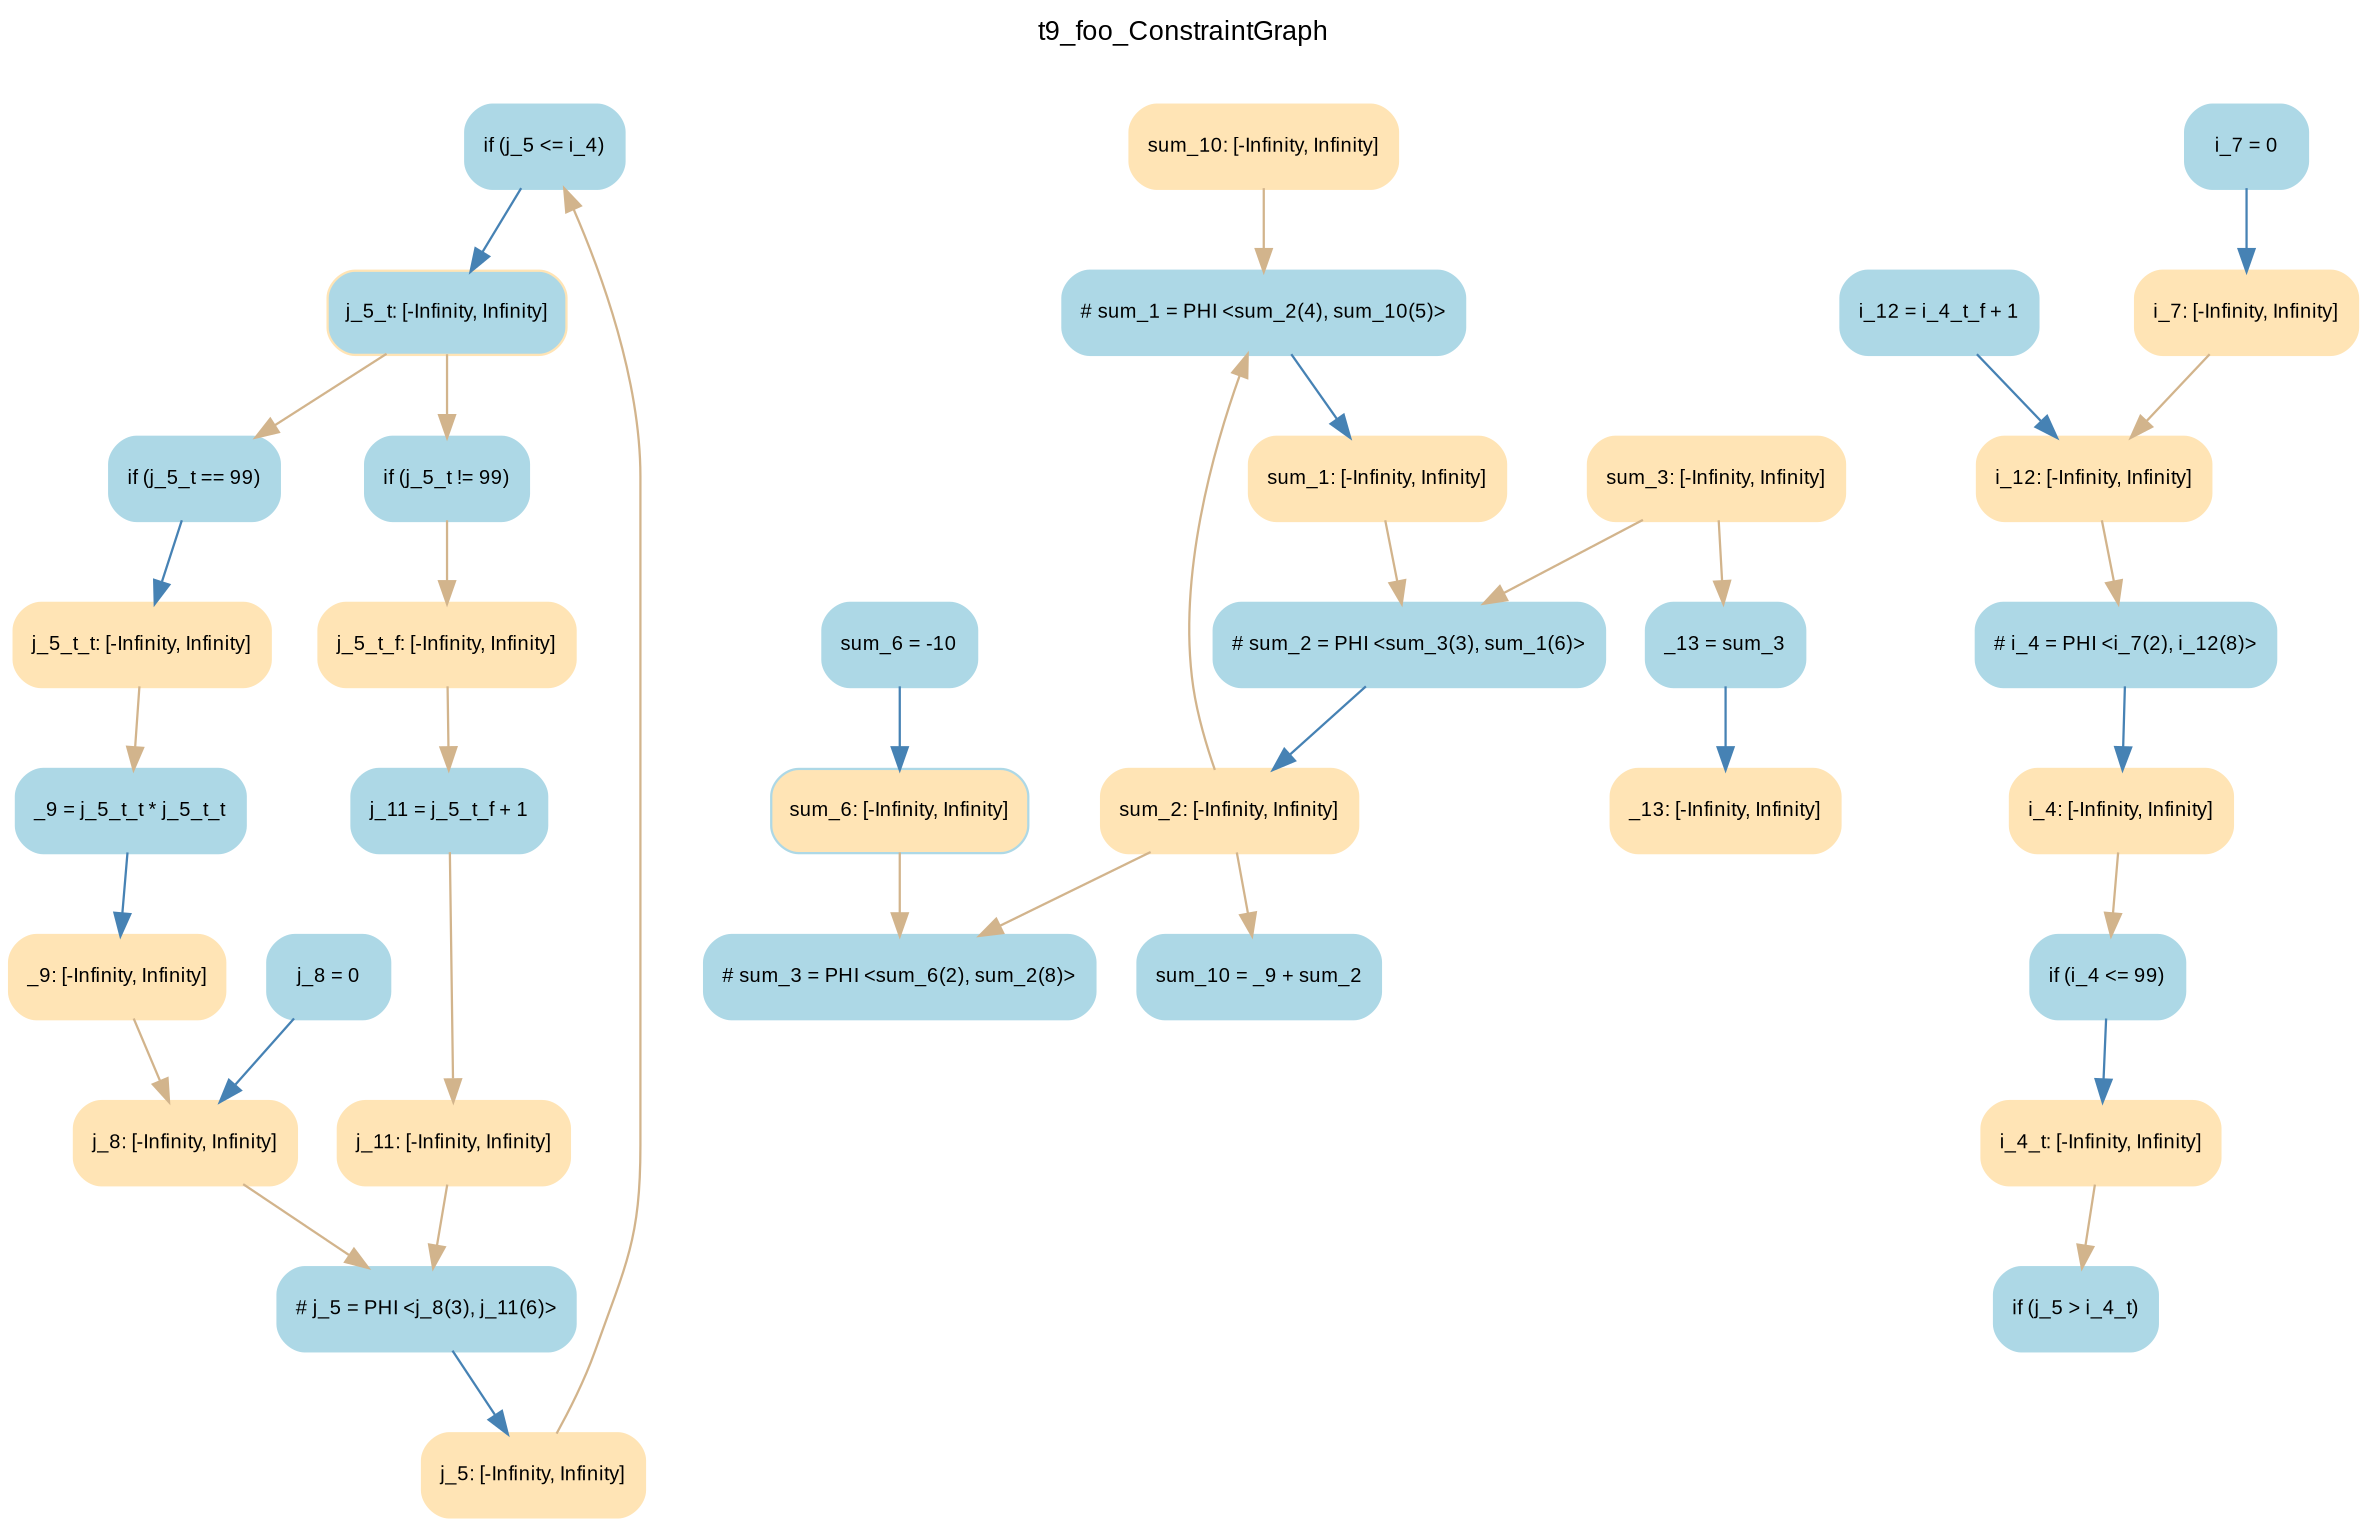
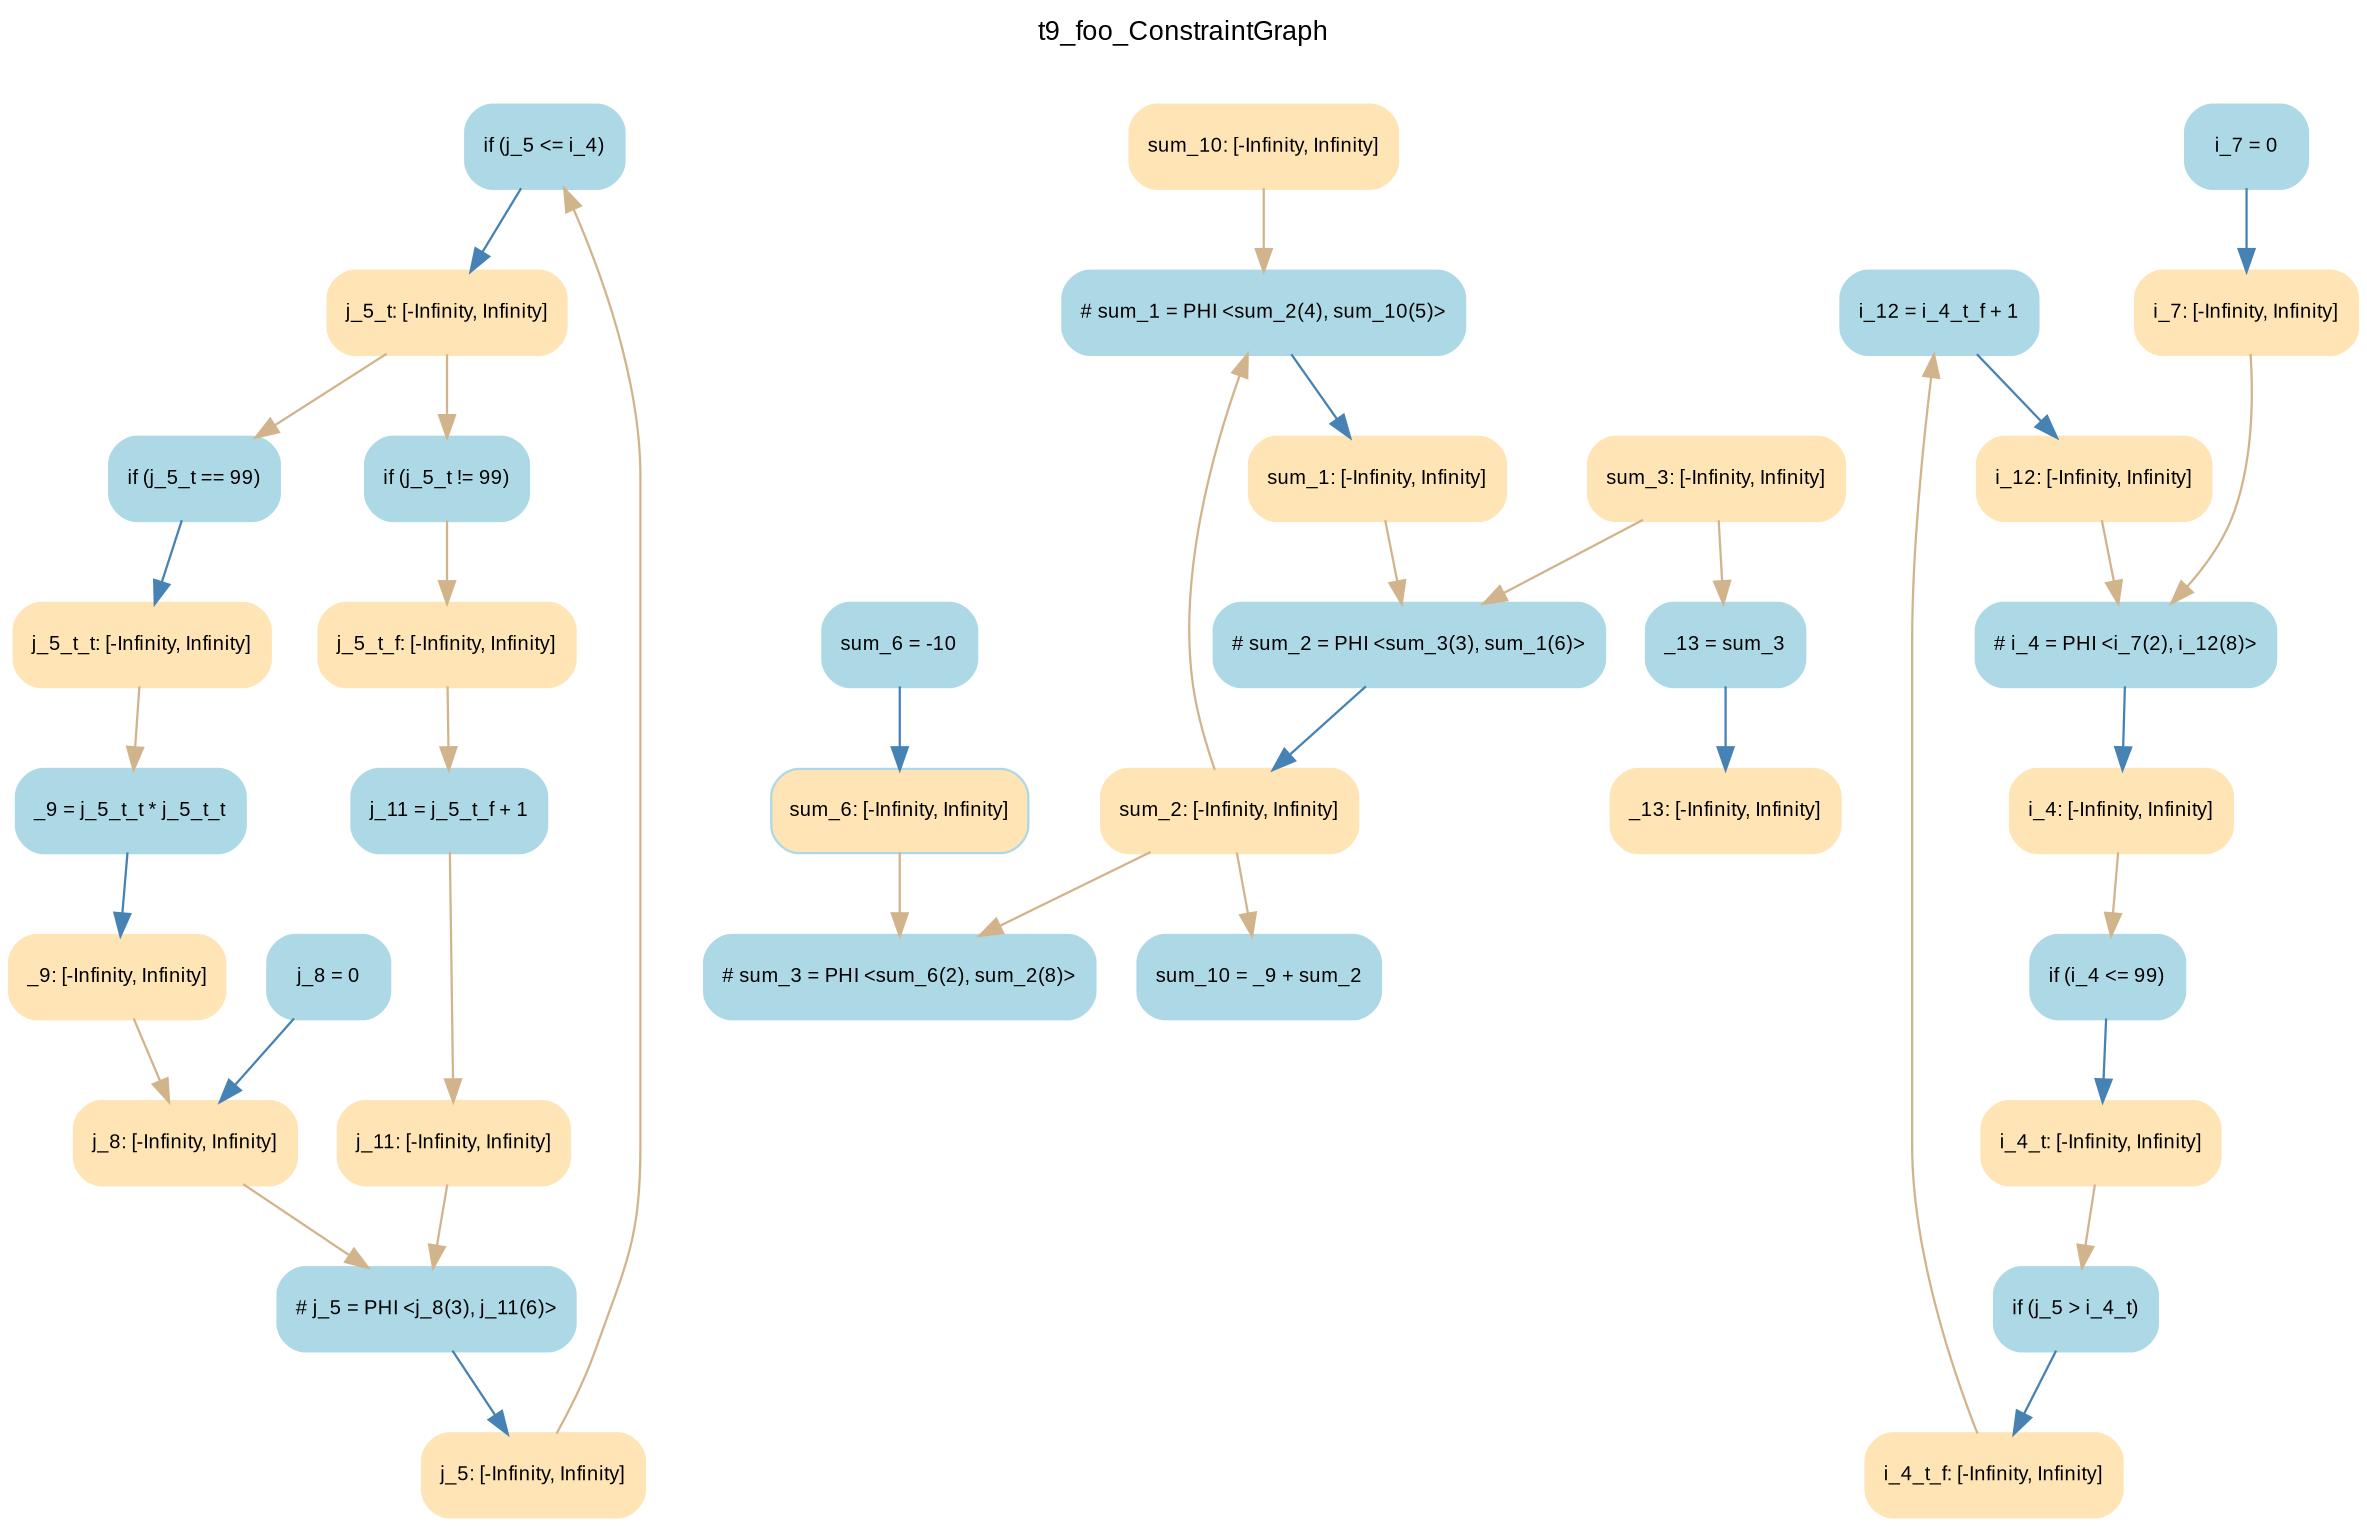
(447, 313) -> (447, 313)
(2178, 388) -> (2244, 478)
none -> (1994, 1475)
